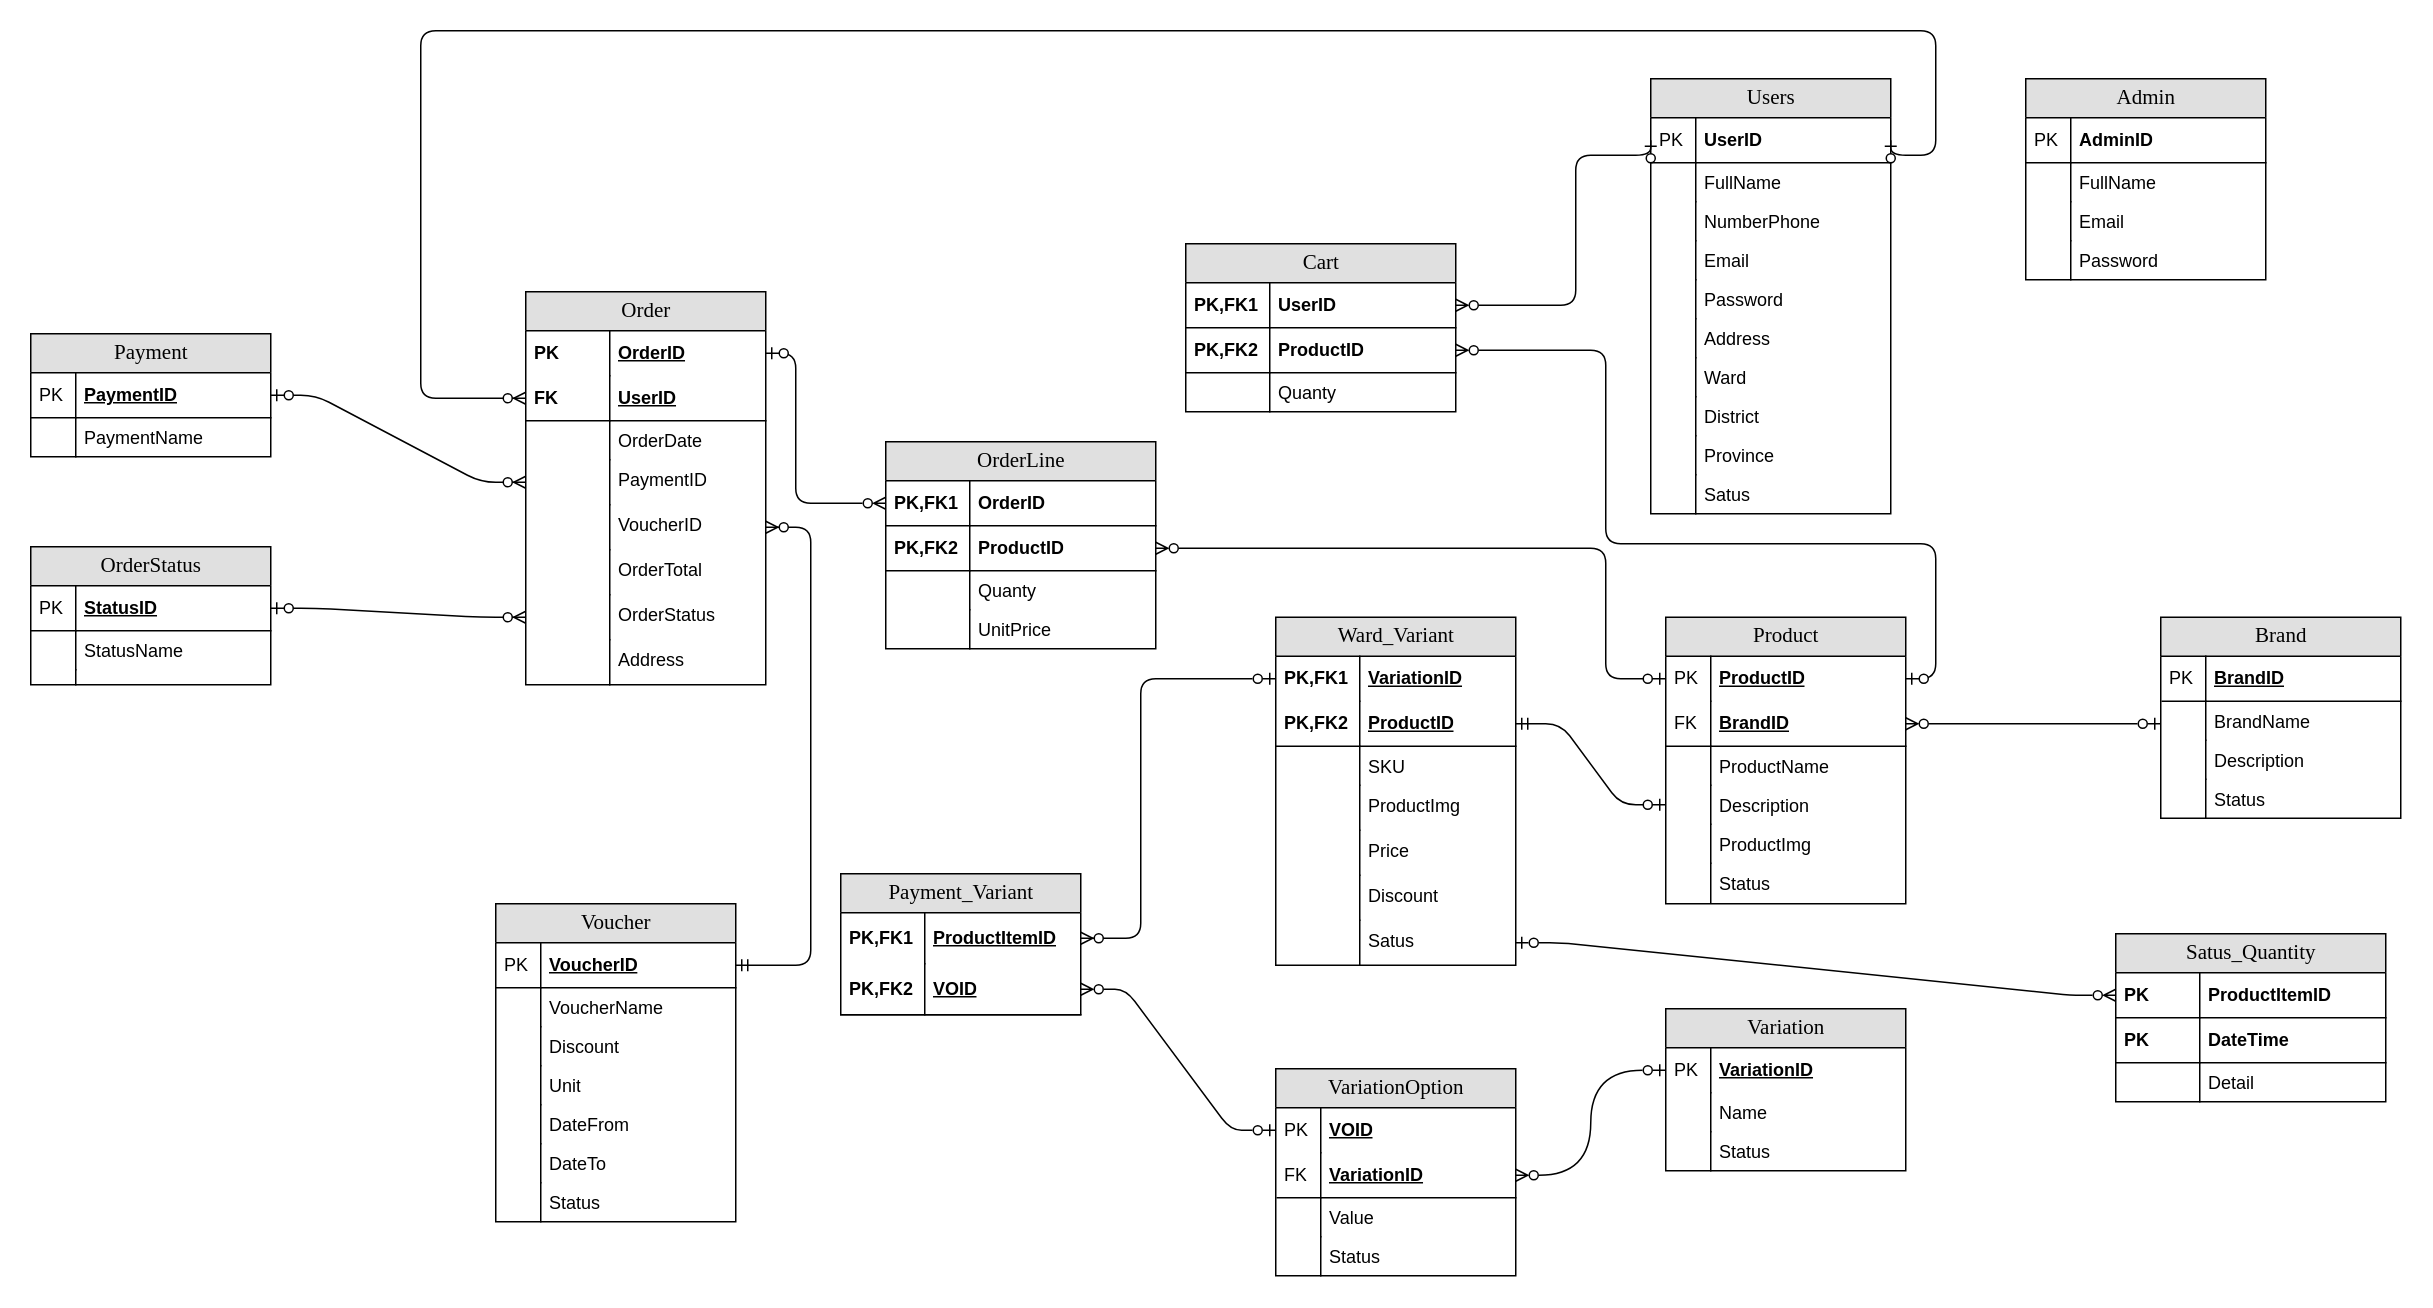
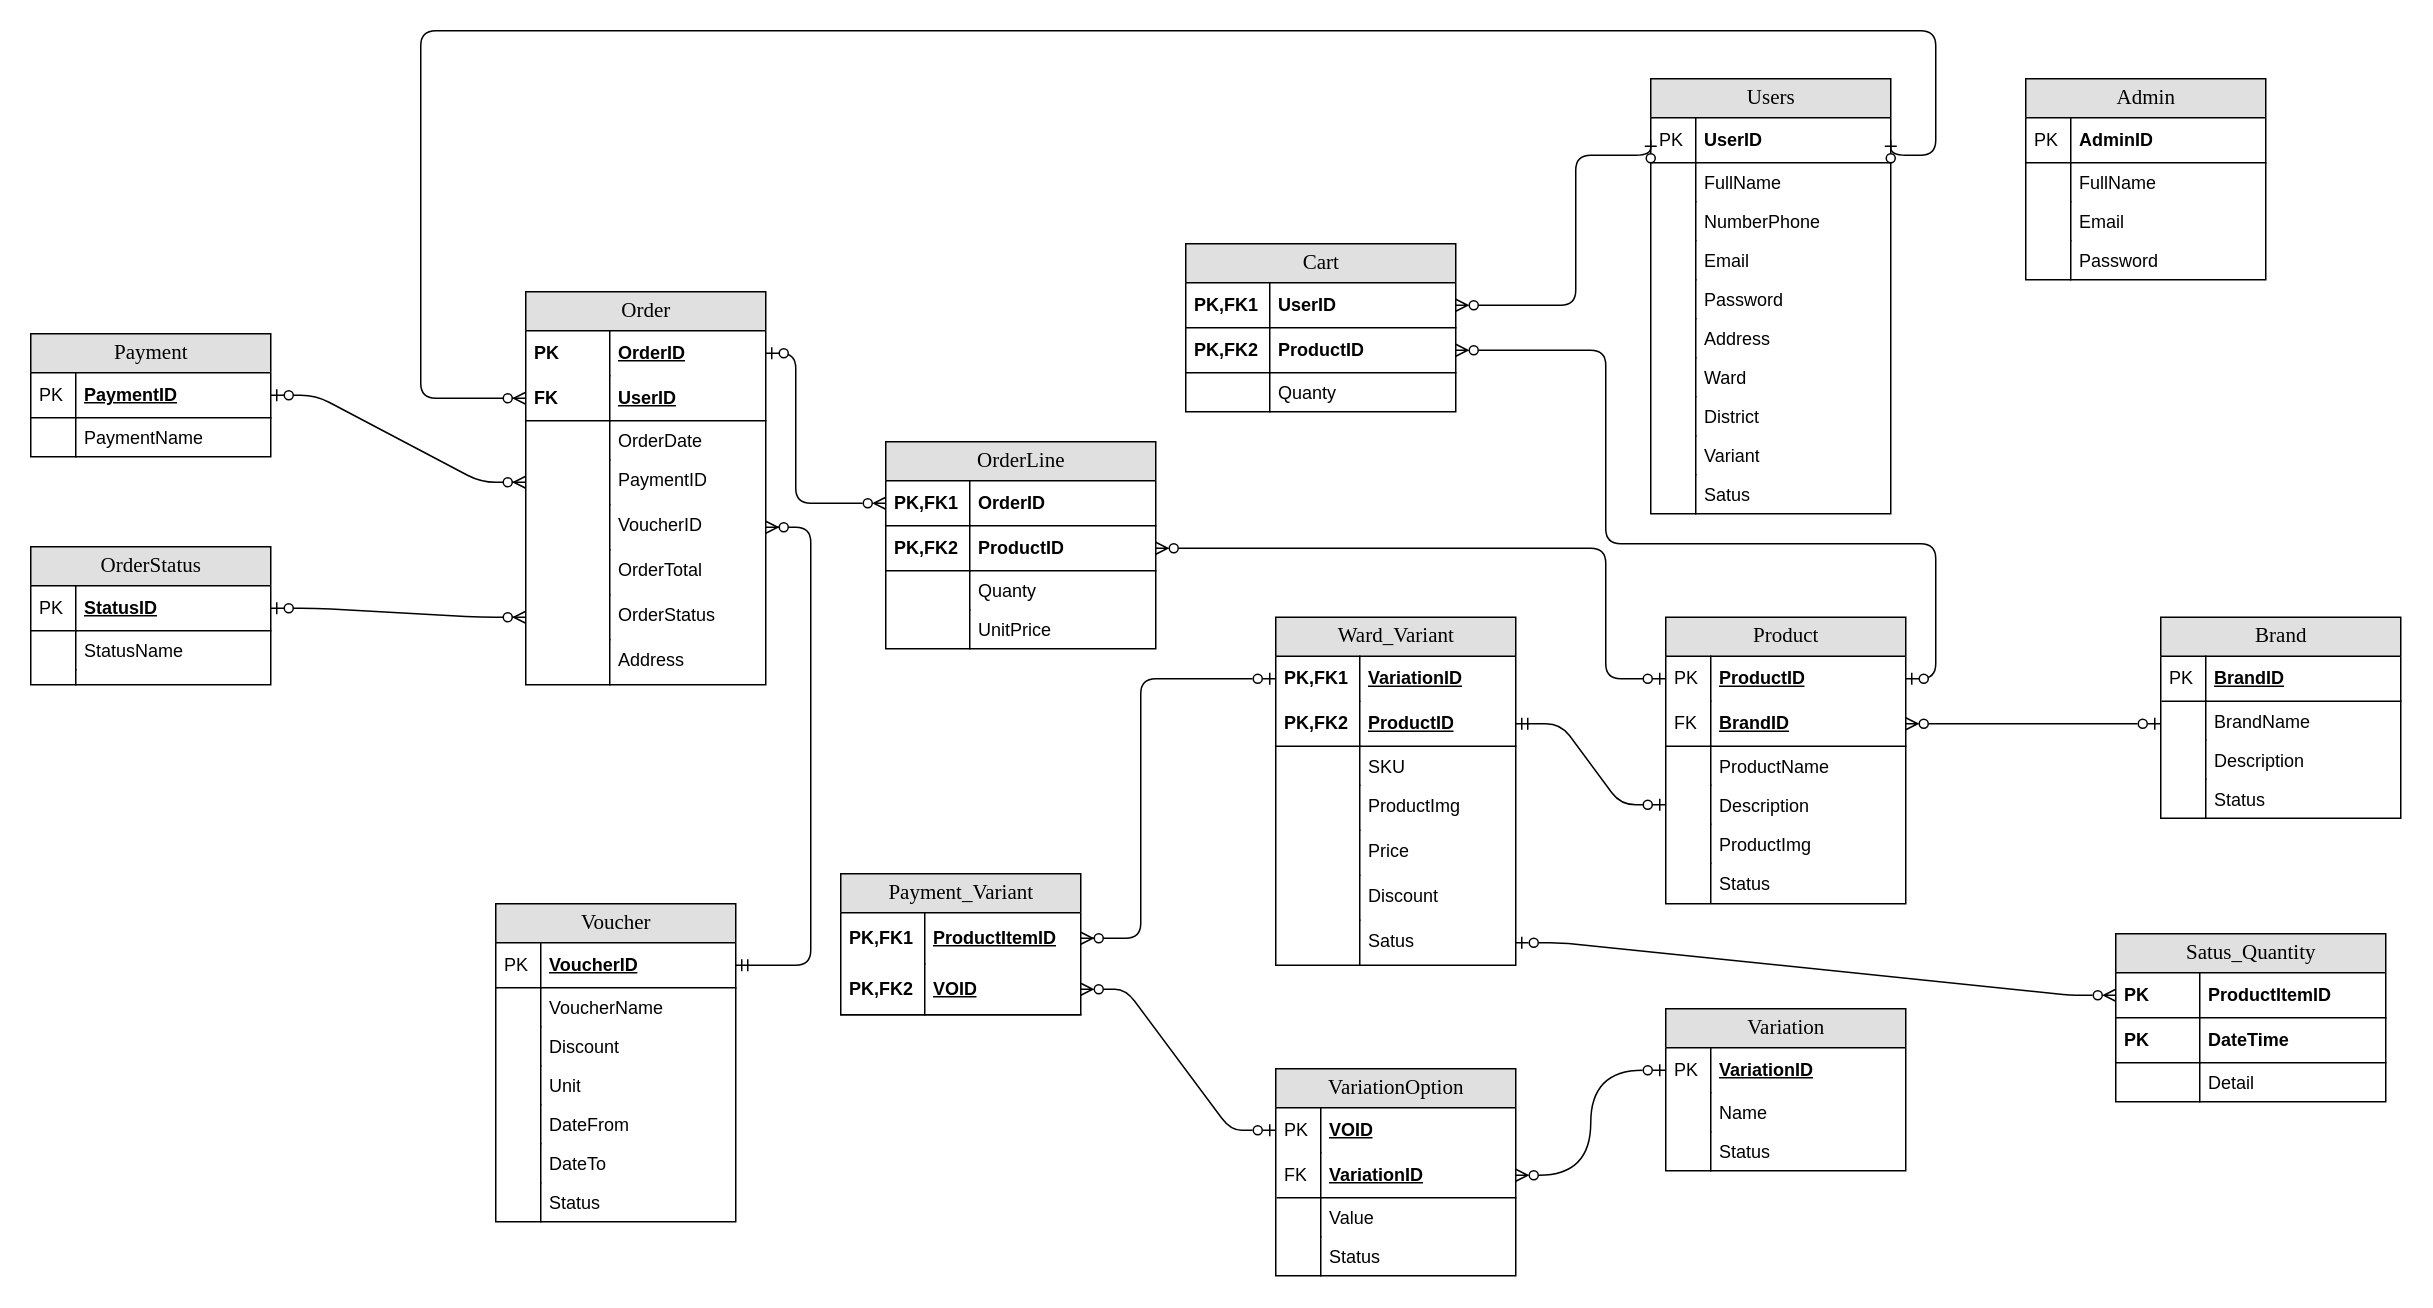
(1743, 457) -> (1738, 457)
